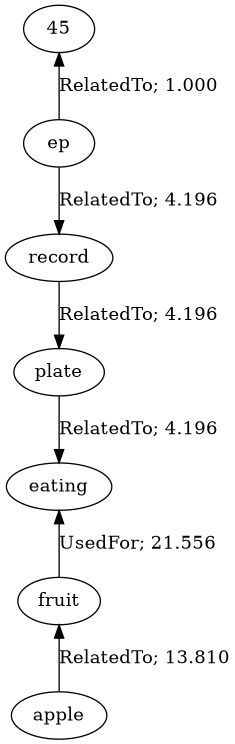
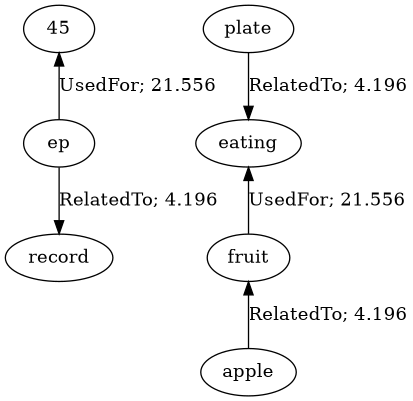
(139, 86) -> (138, 86)
(59, 308) -> none
(145, 658) -> (328, 315)
